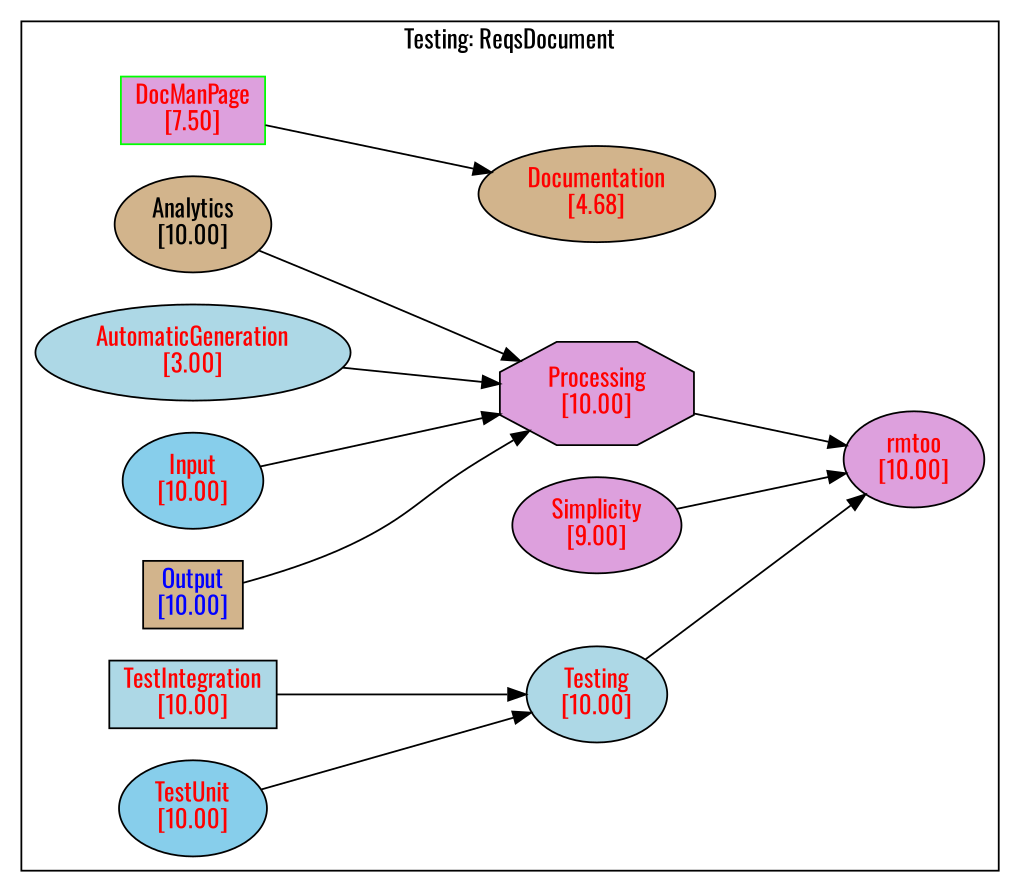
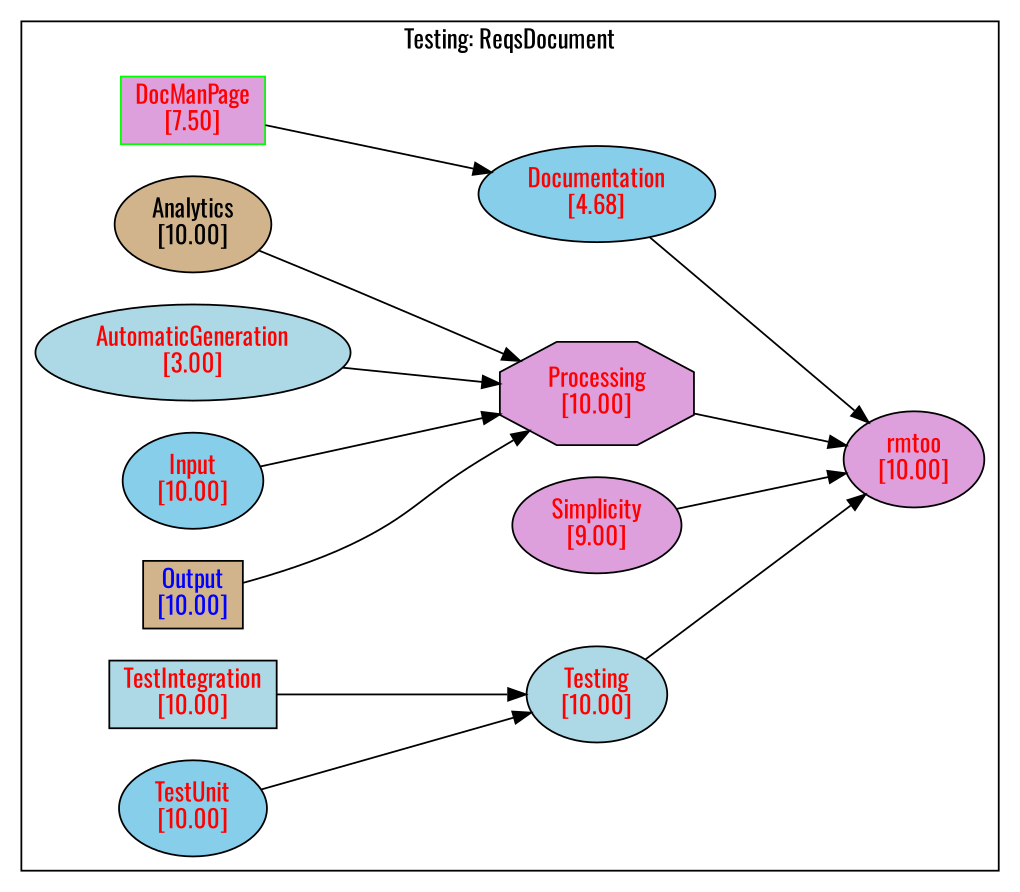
(597, 194) -> (597, 194)
none -> (752, 324)
